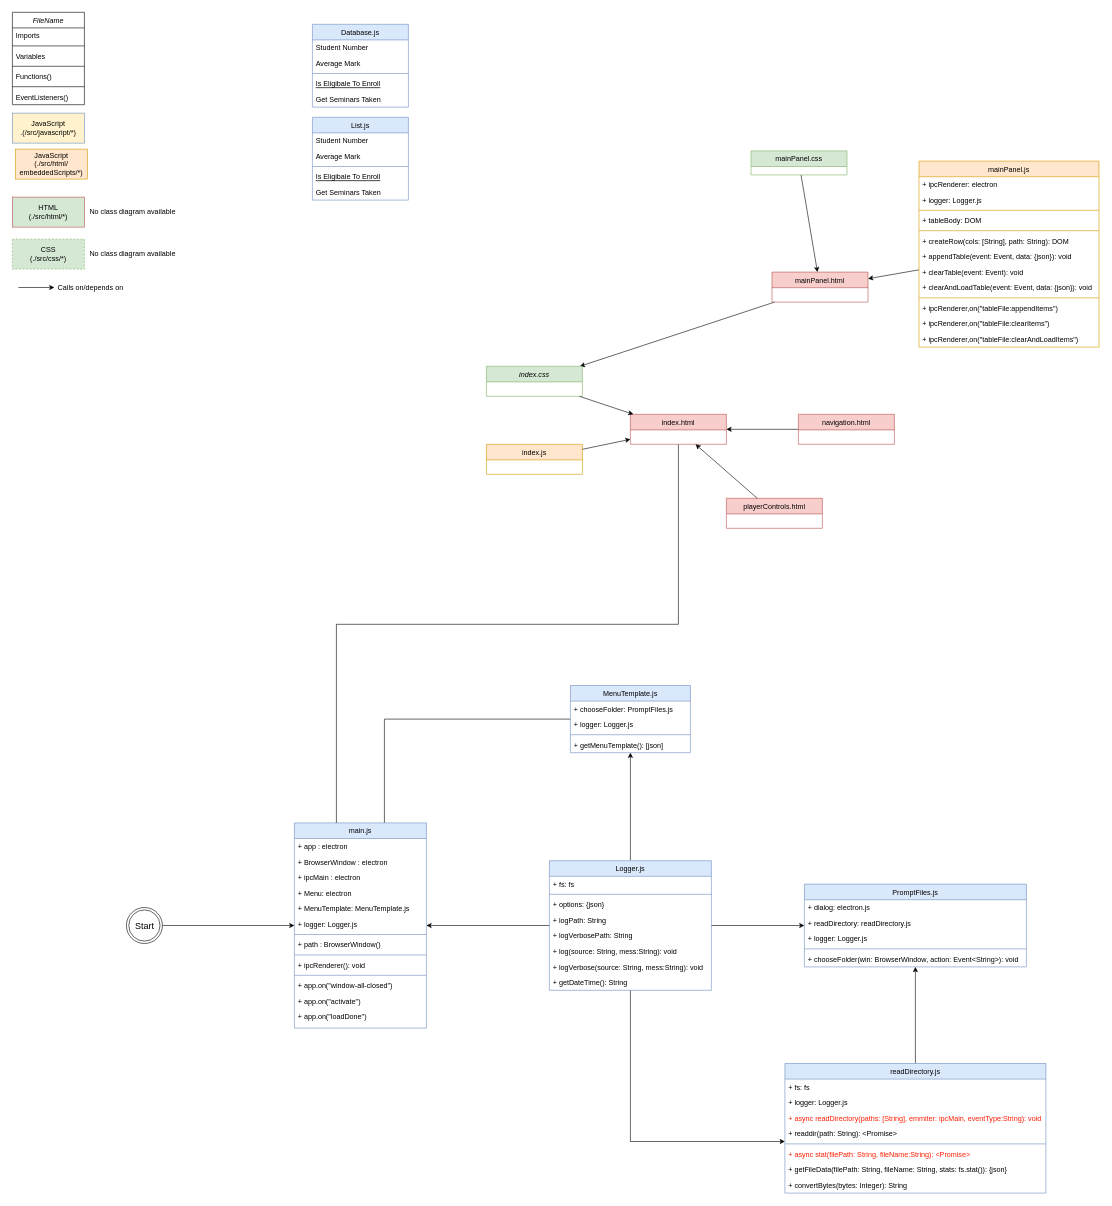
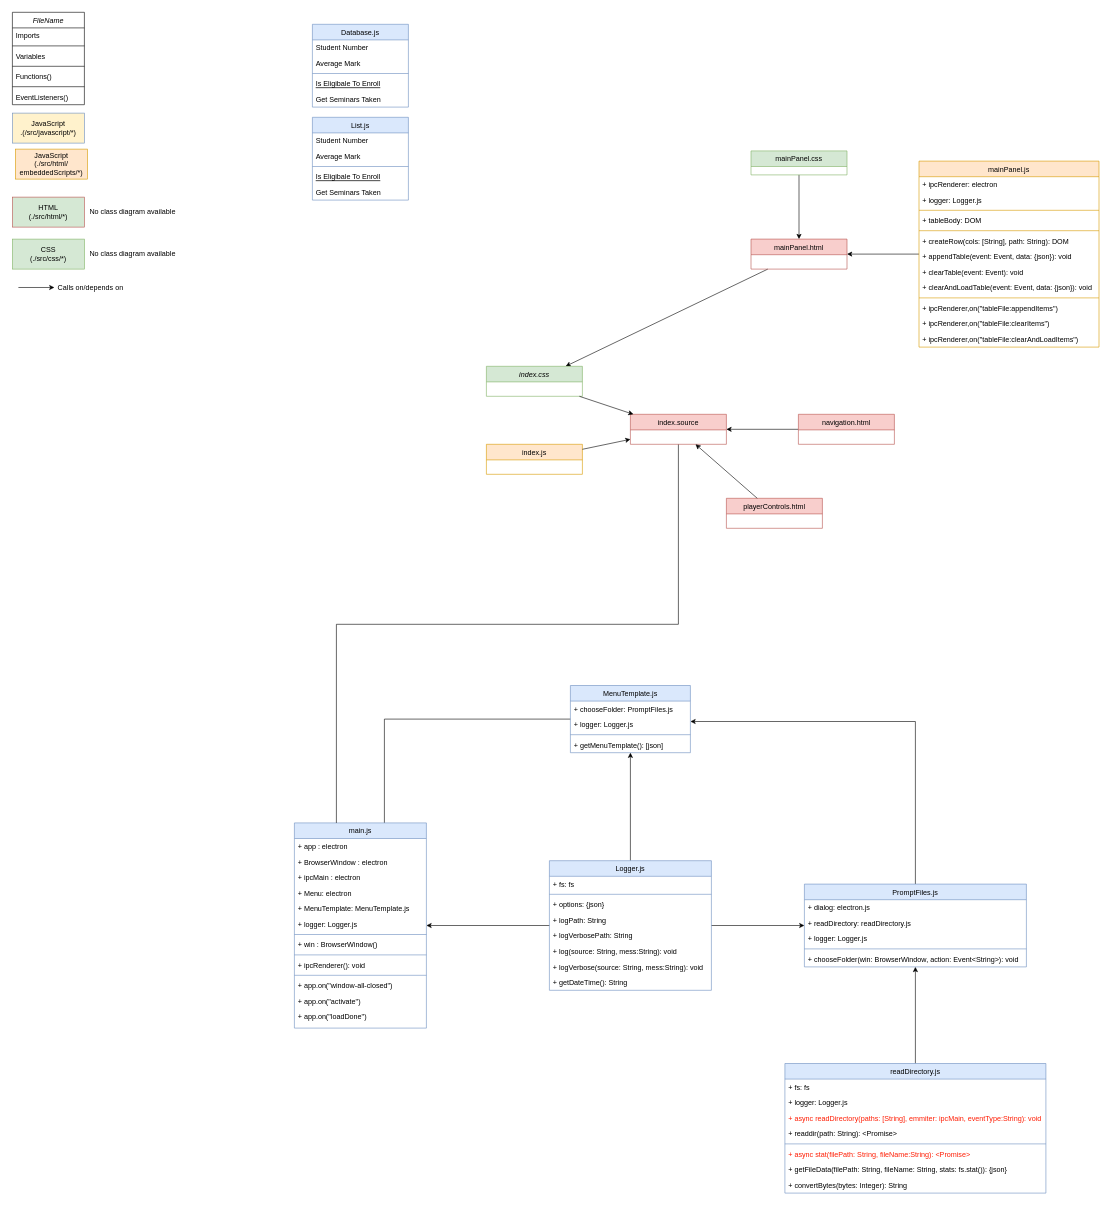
(48, 254) -> (48, 254)
(820, 287) -> (799, 254)
(678, 422) -> (678, 422)
none -> (886, 722)
(144, 926) -> none
(226, 926) -> none
(341, 945) -> (338, 945)
(630, 1142) -> none
